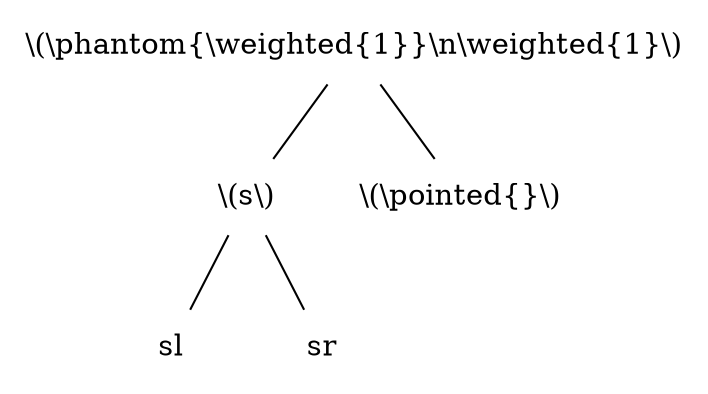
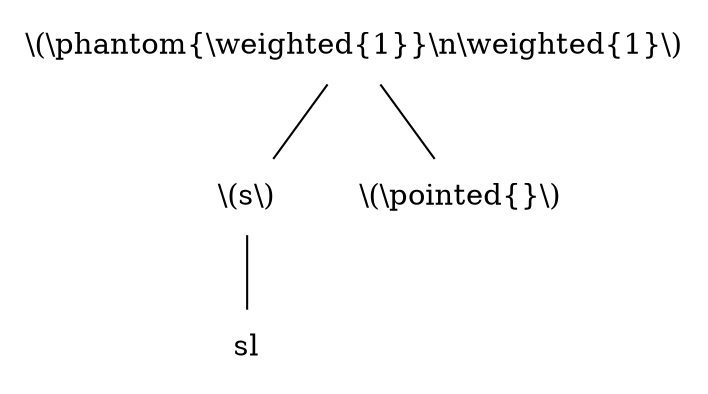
(323, 348) -> none
